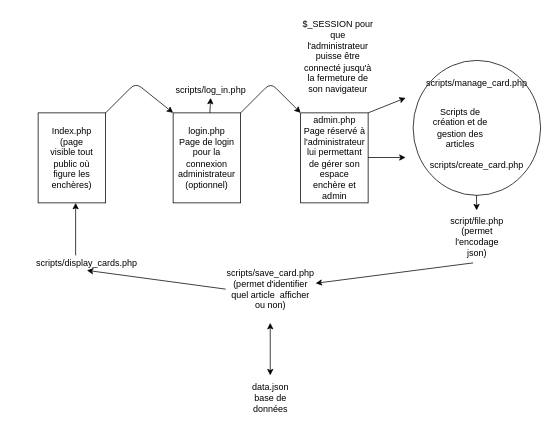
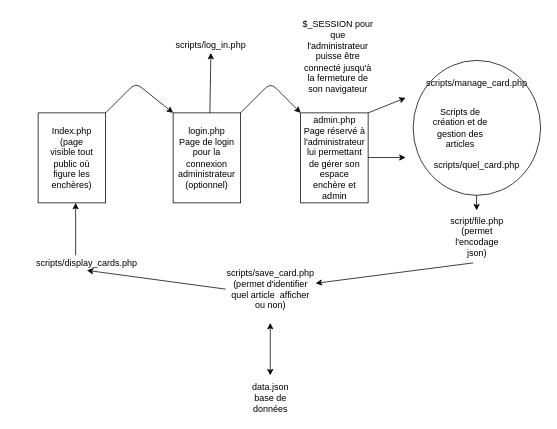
(211, 90) -> (211, 45)
(477, 165) -> (477, 165)
